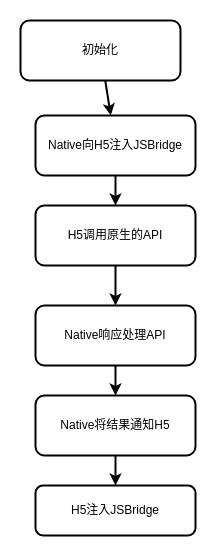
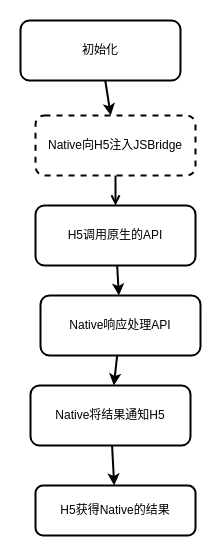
(116, 146) -> (116, 146)
(116, 195) -> (116, 196)
(116, 336) -> (121, 326)
(116, 426) -> (111, 416)
(116, 511) -> (116, 511)
